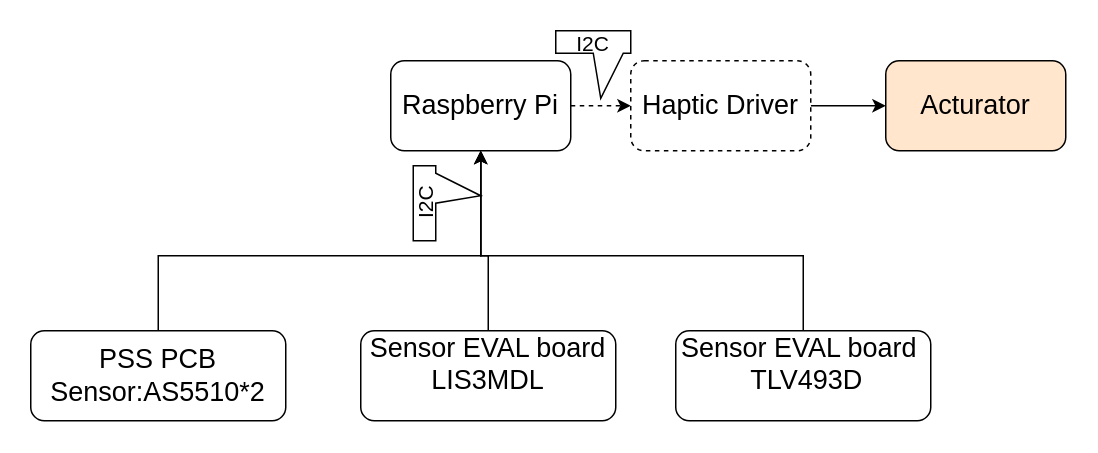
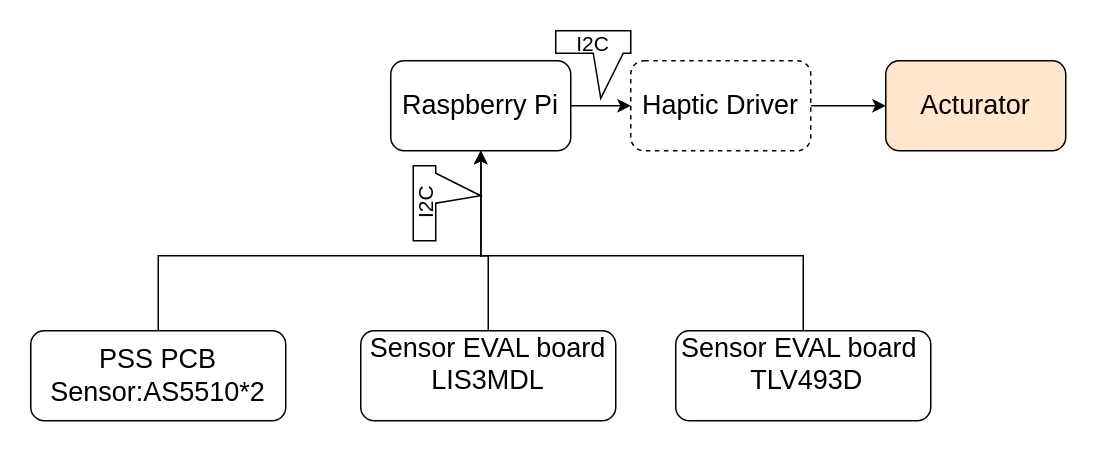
(595, 106) -> (595, 106)
